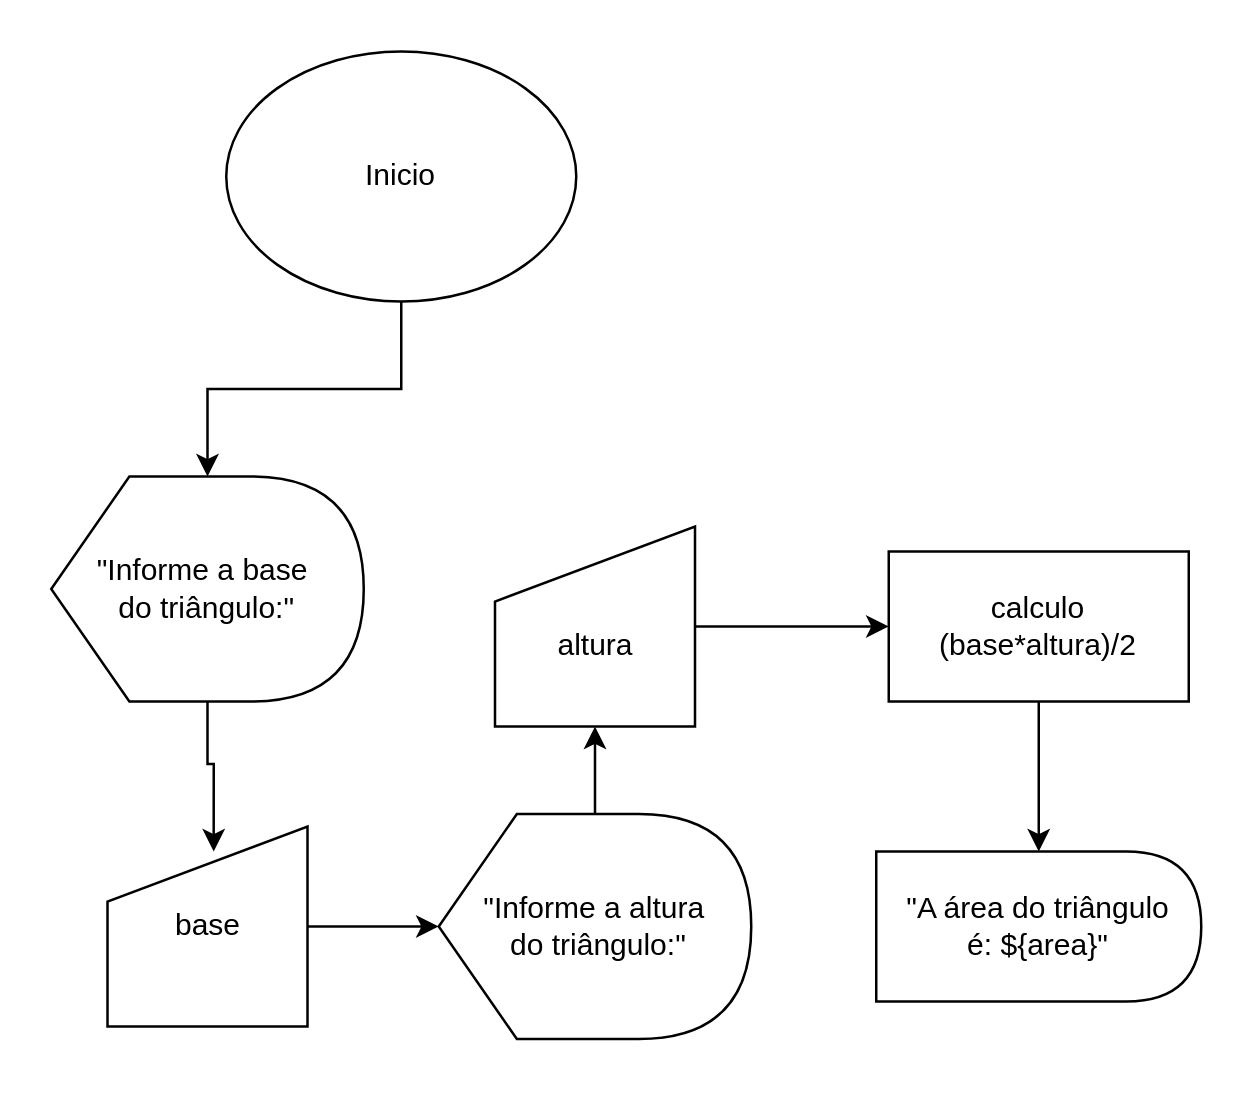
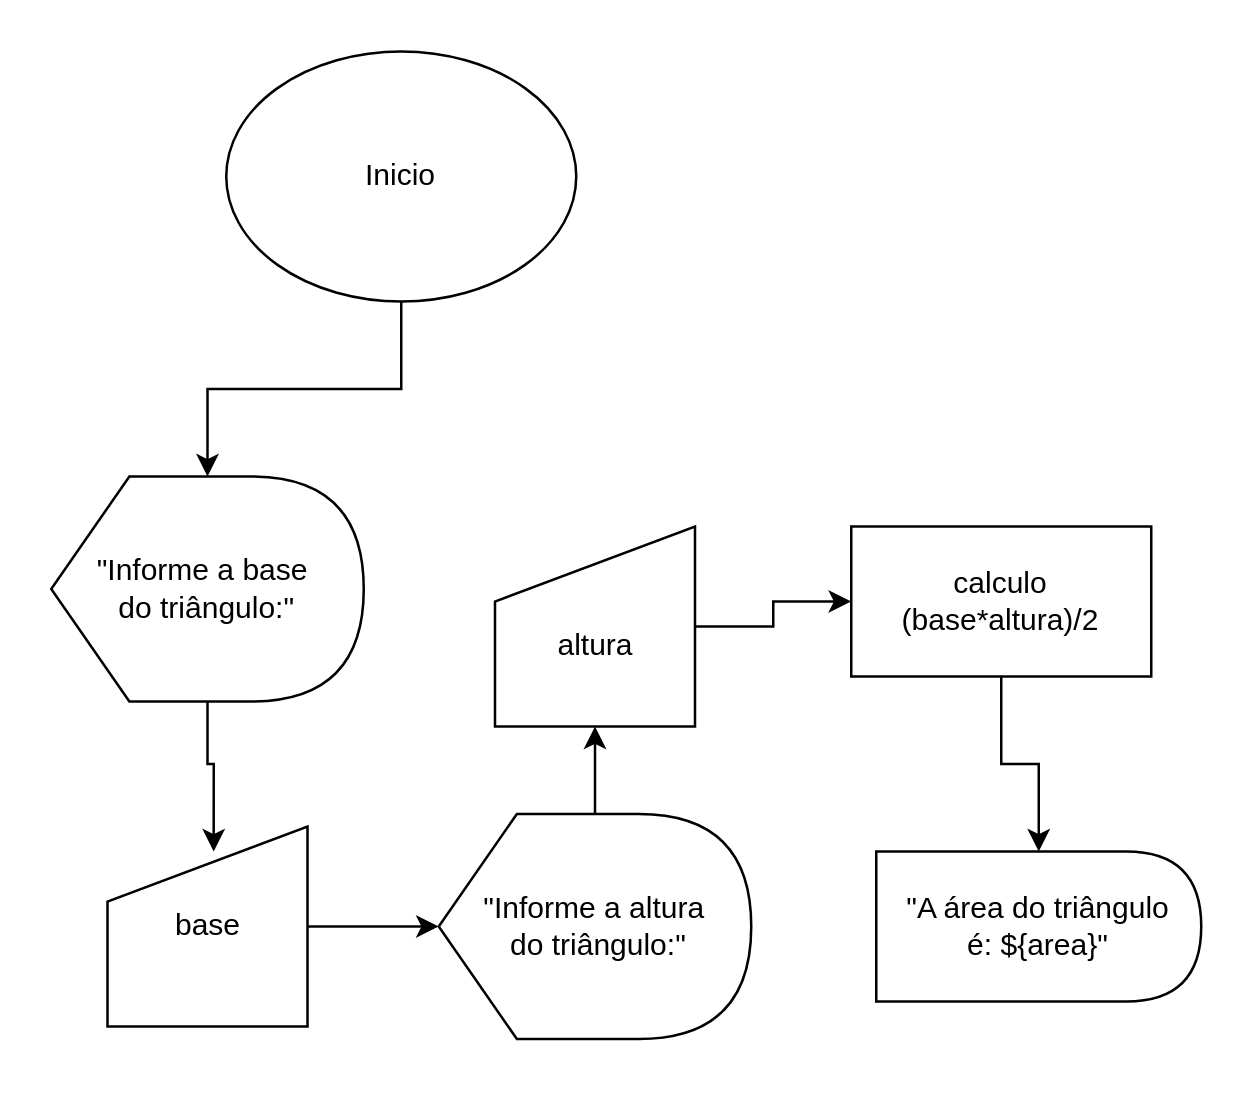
(1039, 626) -> (1001, 601)
